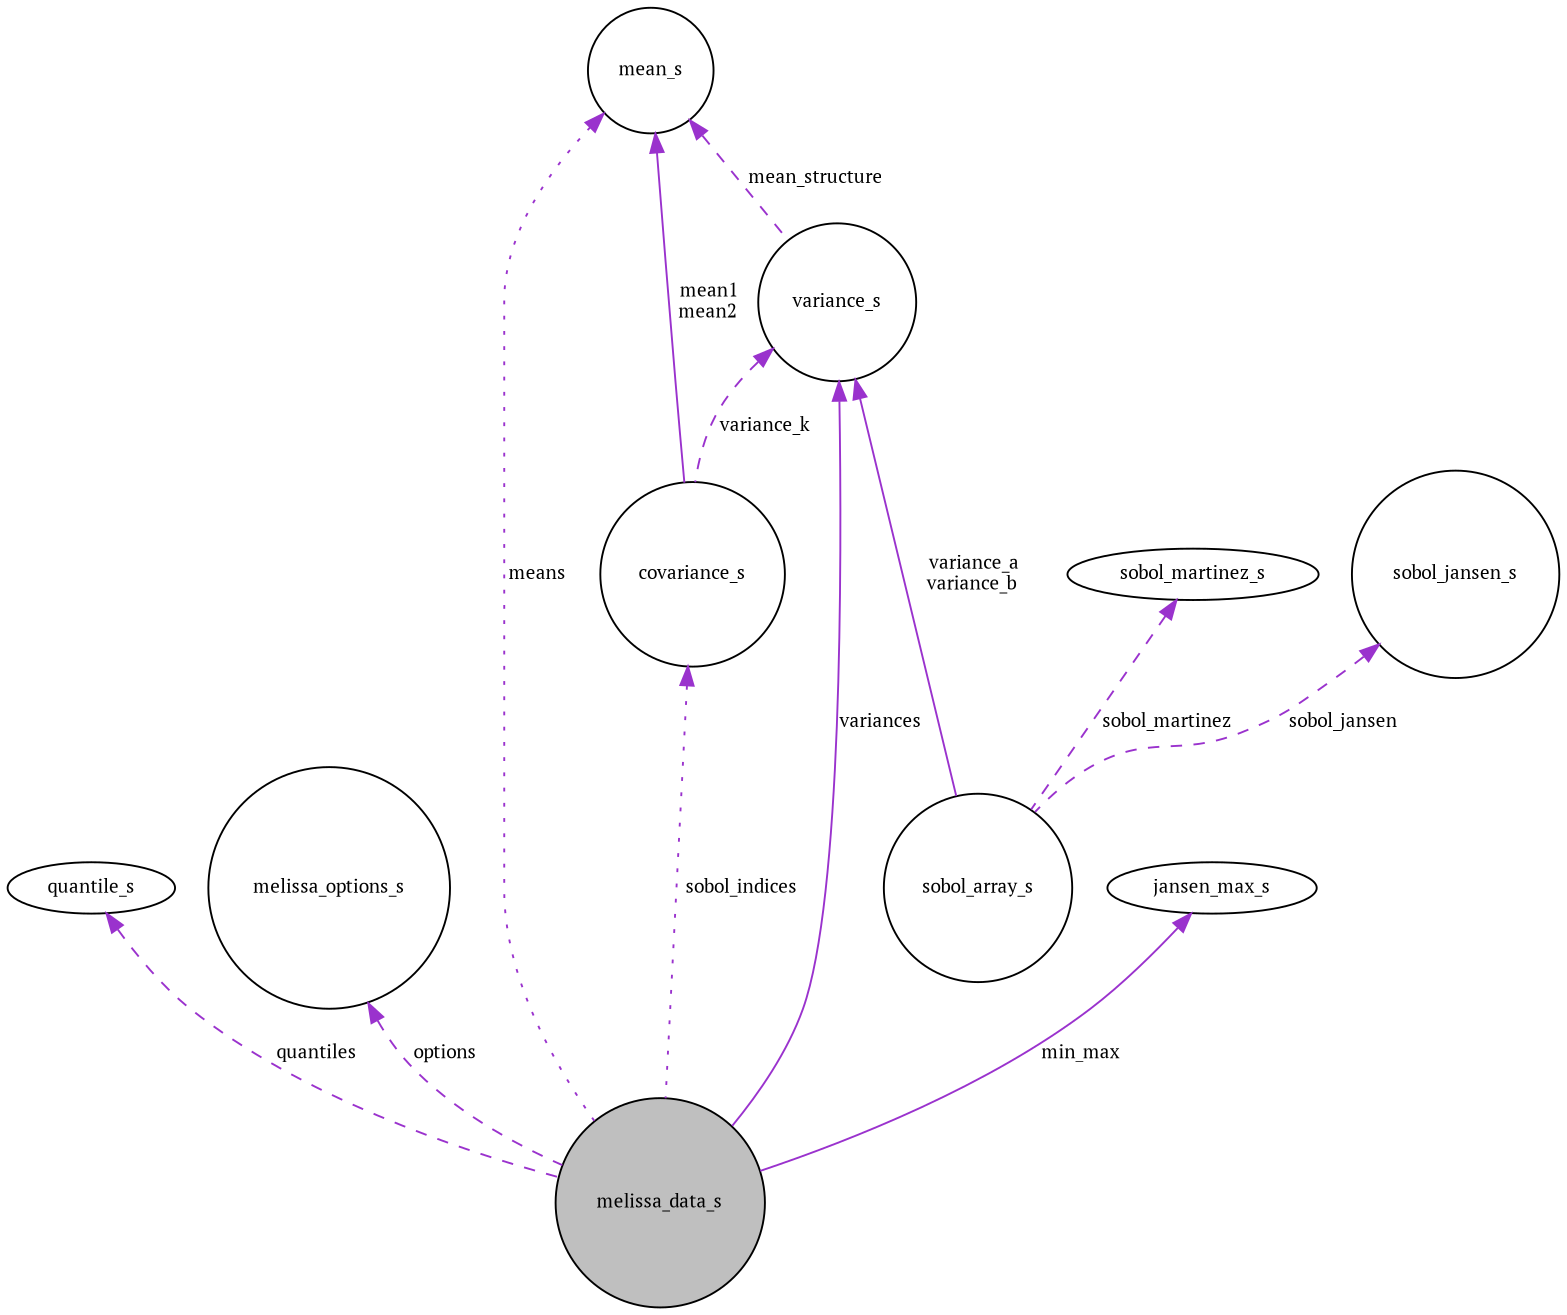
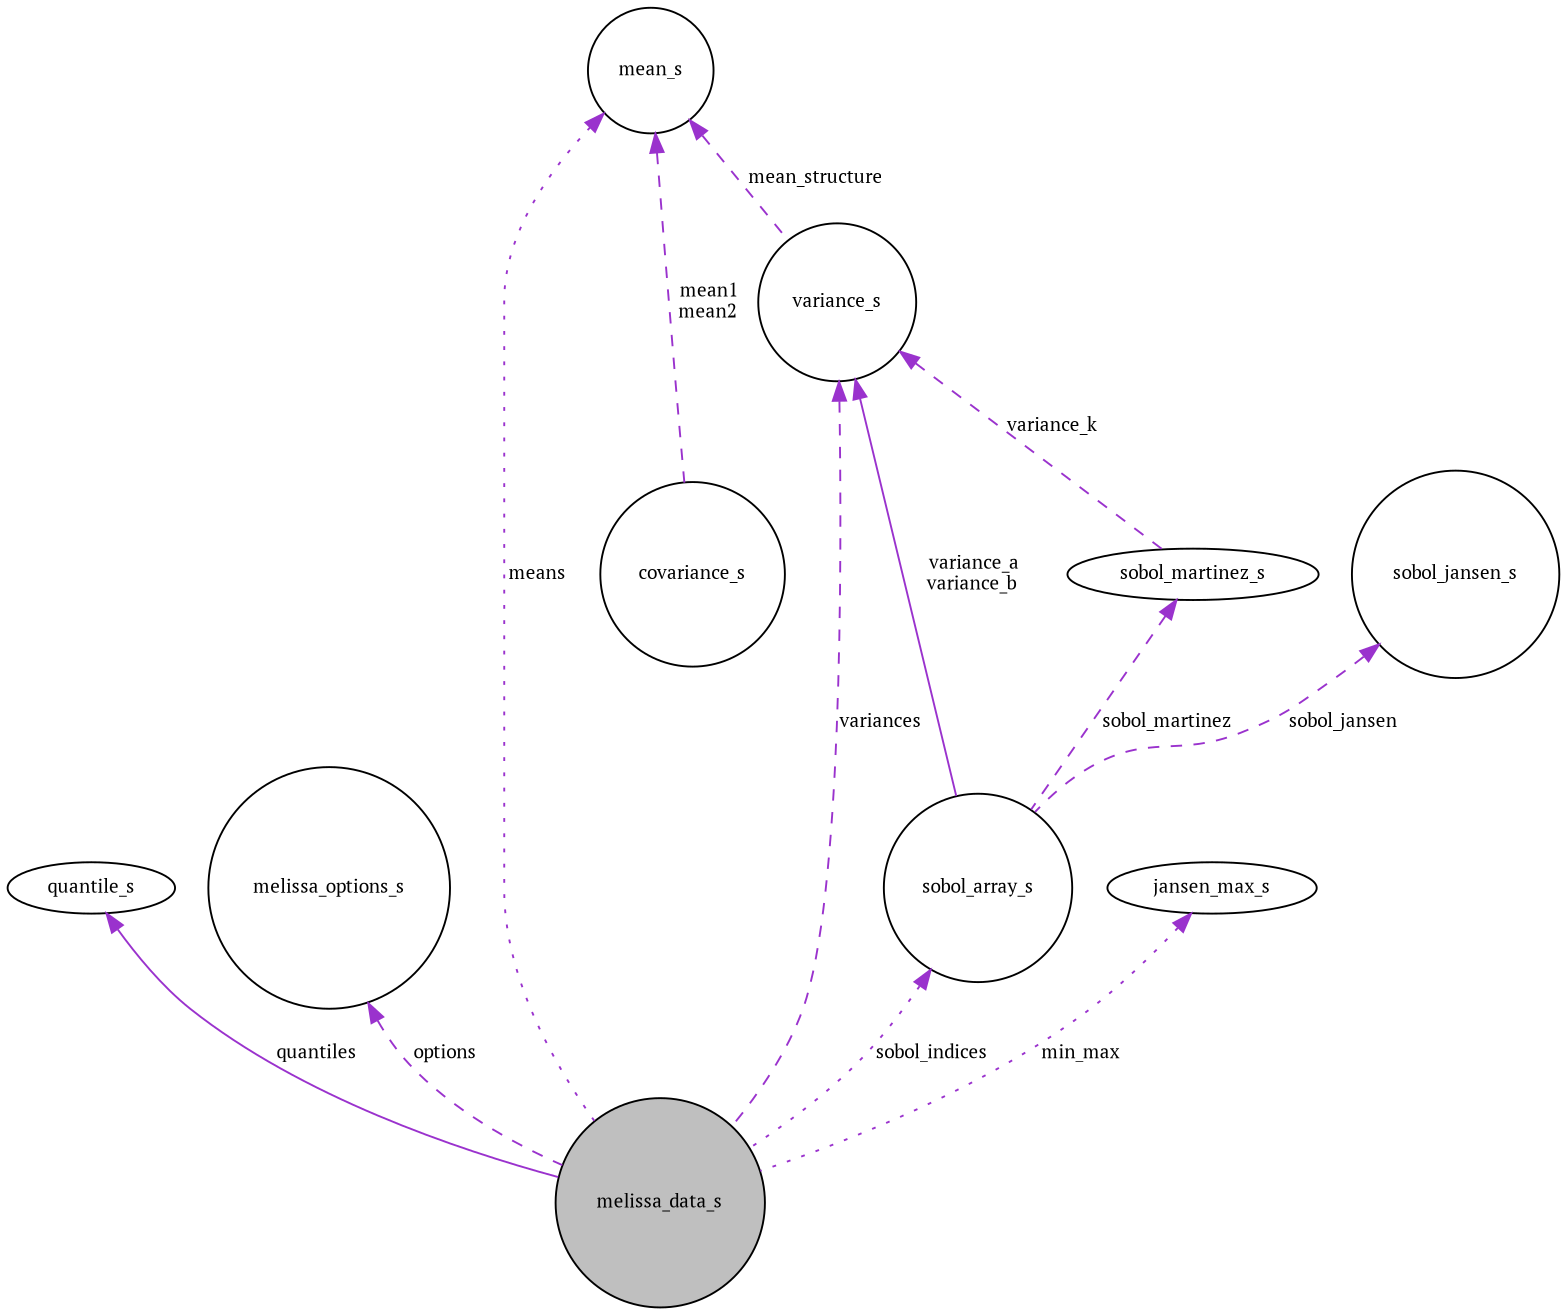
(670, 318) -> (670, 318)
(715, 416) -> (1039, 456)
(834, 775) -> (834, 775)
(676, 892) -> (843, 1076)
(985, 1075) -> (985, 1075)
(317, 1087) -> (317, 1087)
